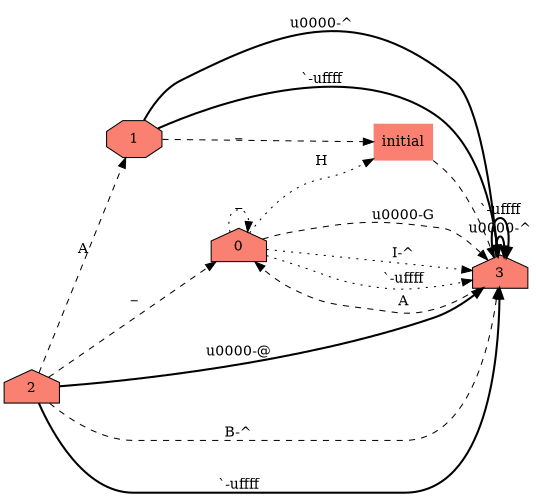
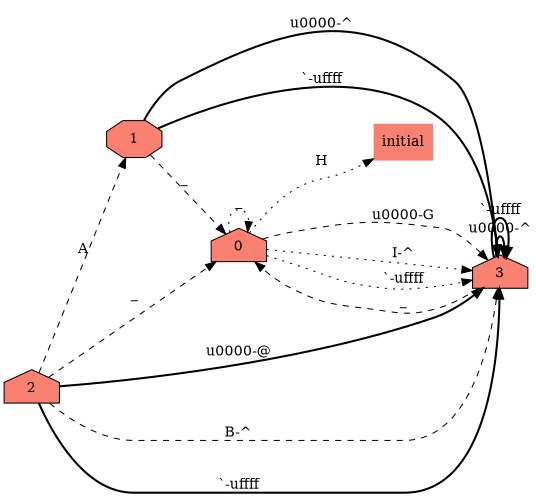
(263, 141) -> (184, 191)
(468, 200) -> none
(403, 302) -> (403, 302)
